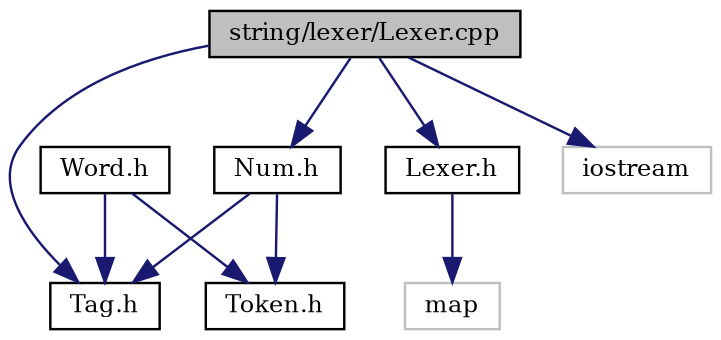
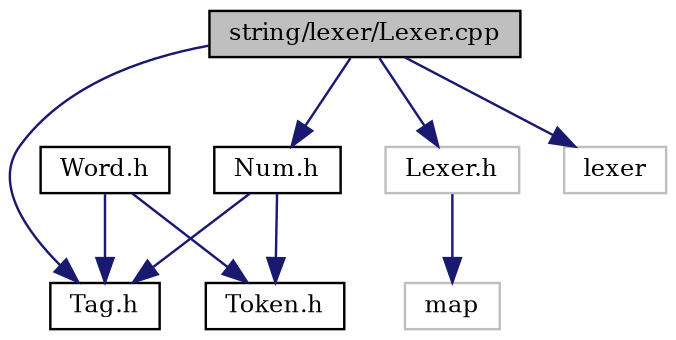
(452, 170) -> (452, 170)
(637, 170) -> (615, 170)
